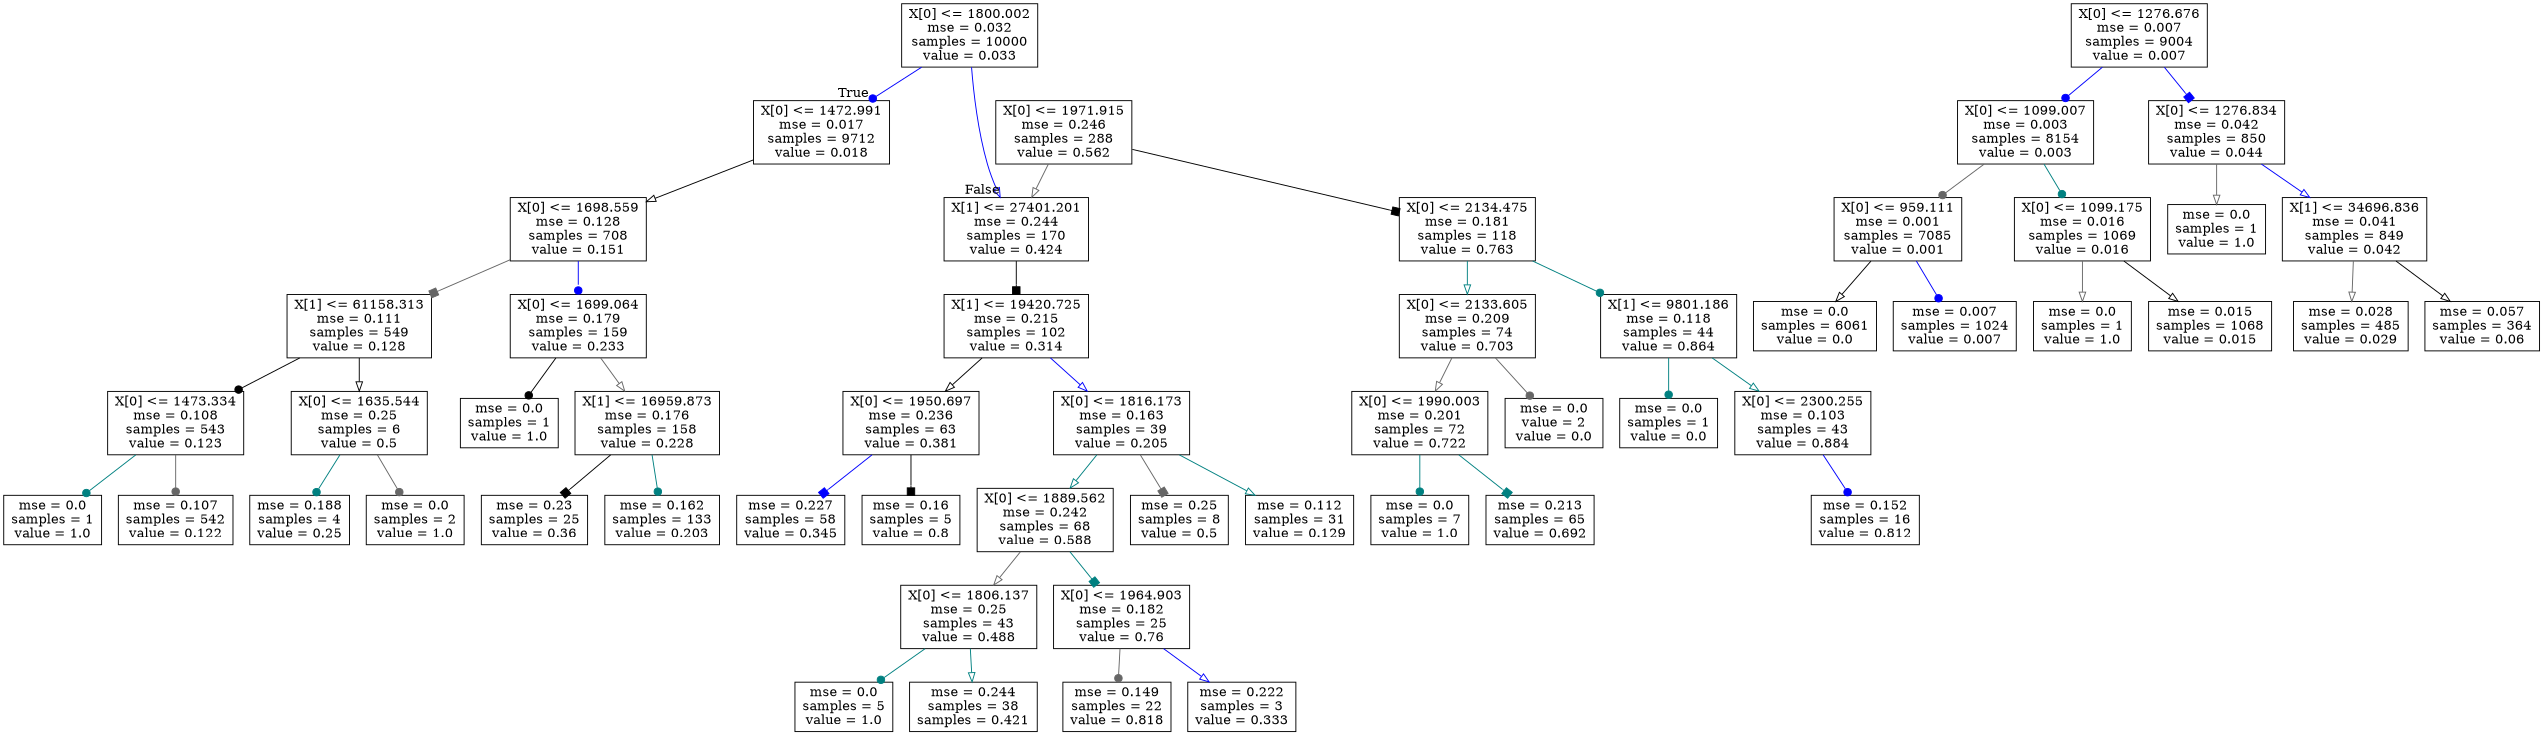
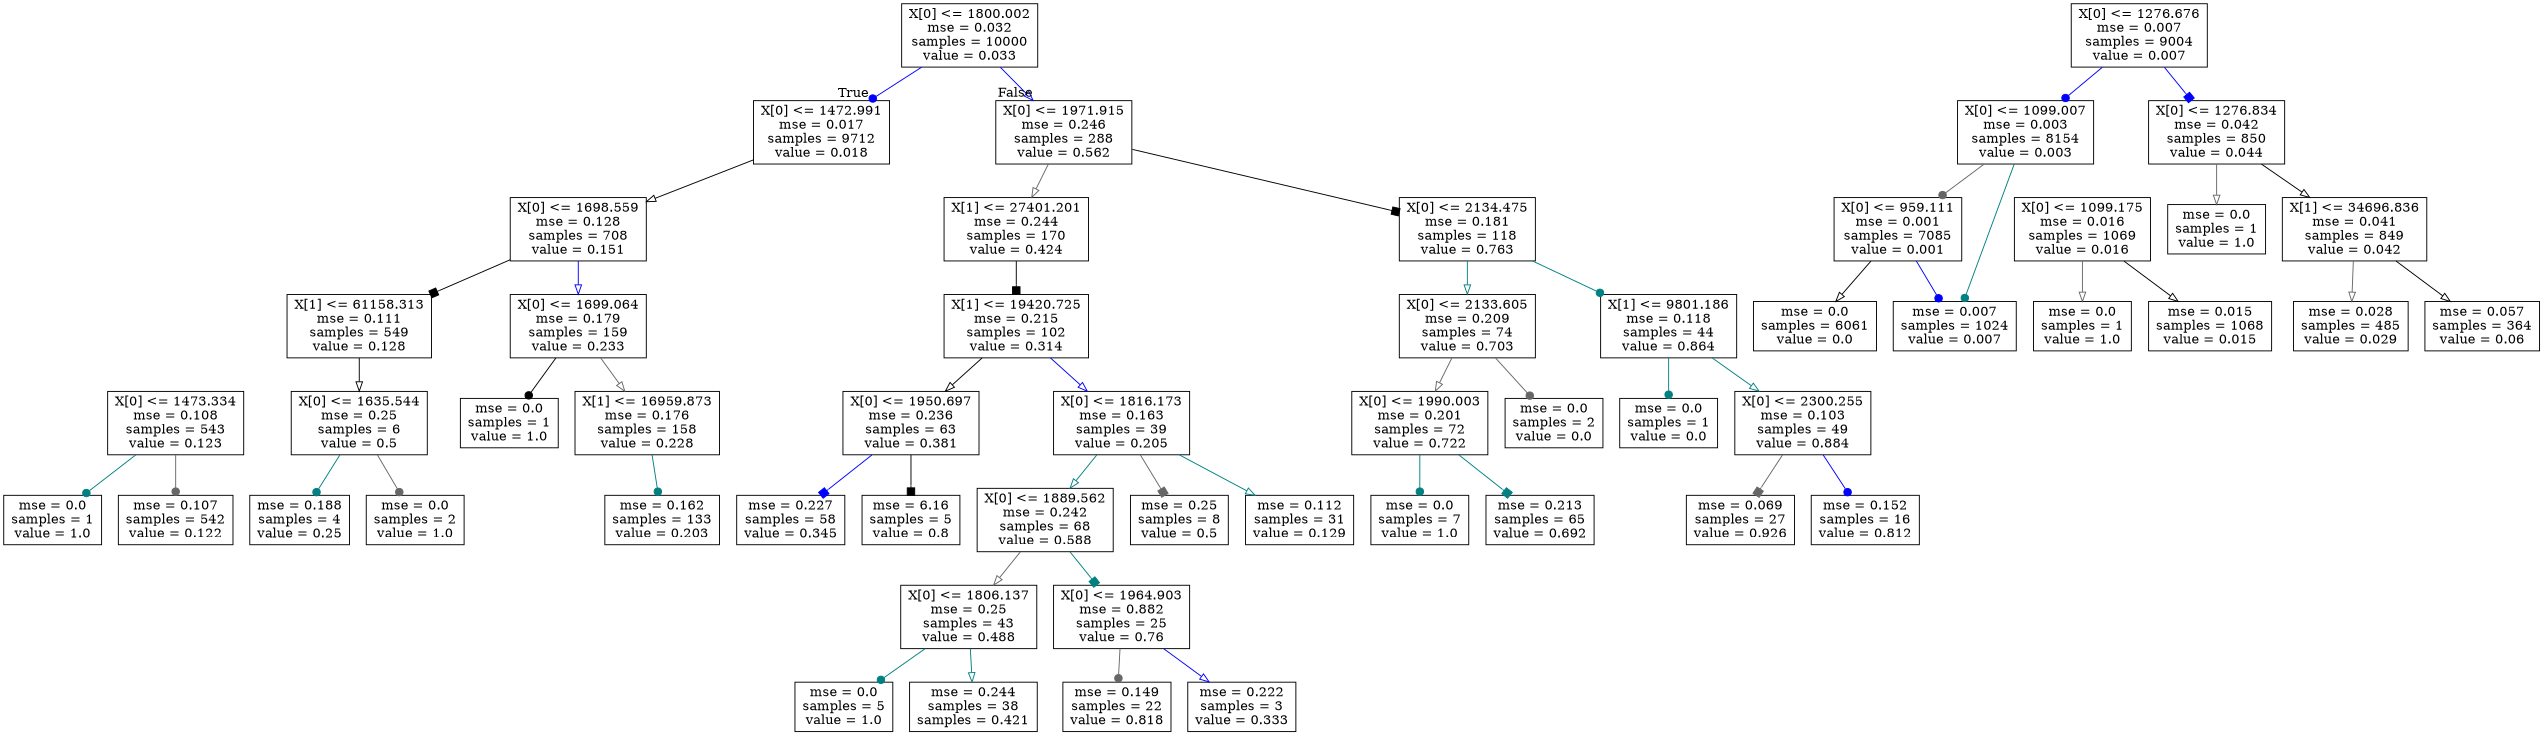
(979, 129) -> (1013, 80)
(2052, 177) -> (1990, 229)
(2282, 178) -> (2282, 178)
(578, 273) -> (578, 273)
(475, 275) -> (475, 275)
(271, 373) -> none
(1554, 423) -> (1554, 423)
(1803, 423) -> (1803, 423)
(534, 520) -> none
(911, 520) -> (911, 520)
none -> (1740, 520)
(1122, 617) -> (1122, 617)
